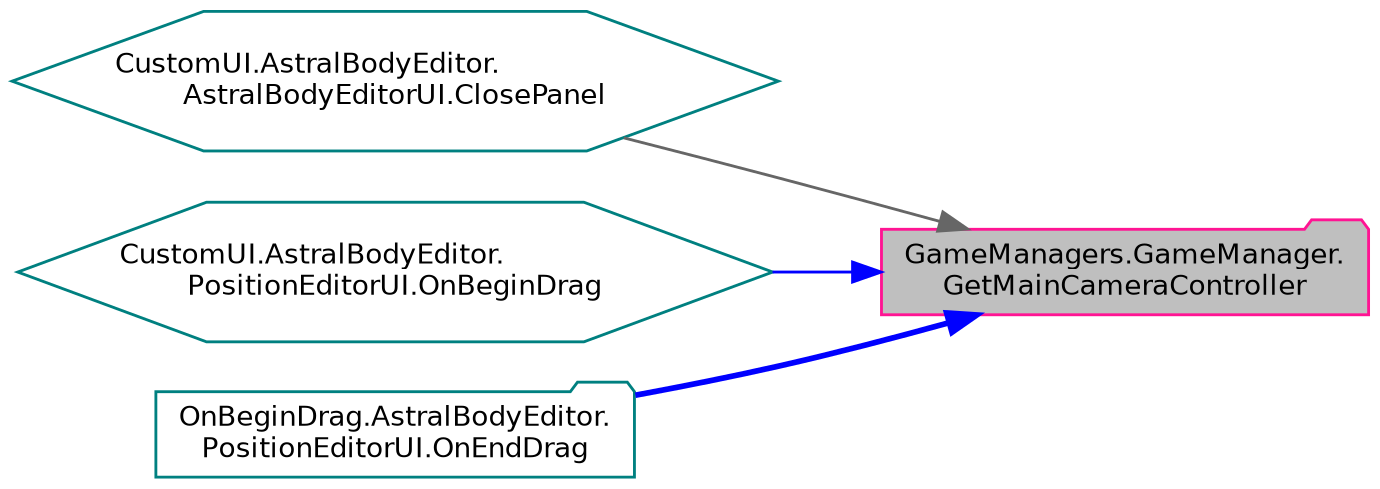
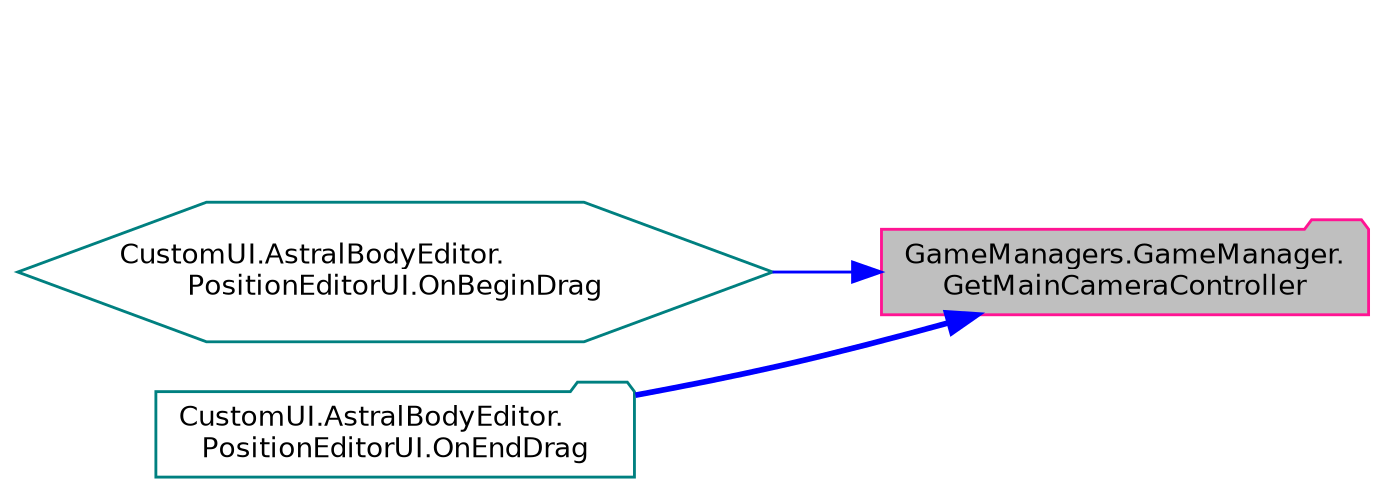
(395, 81) -> none
(395, 434) -> (395, 434)
